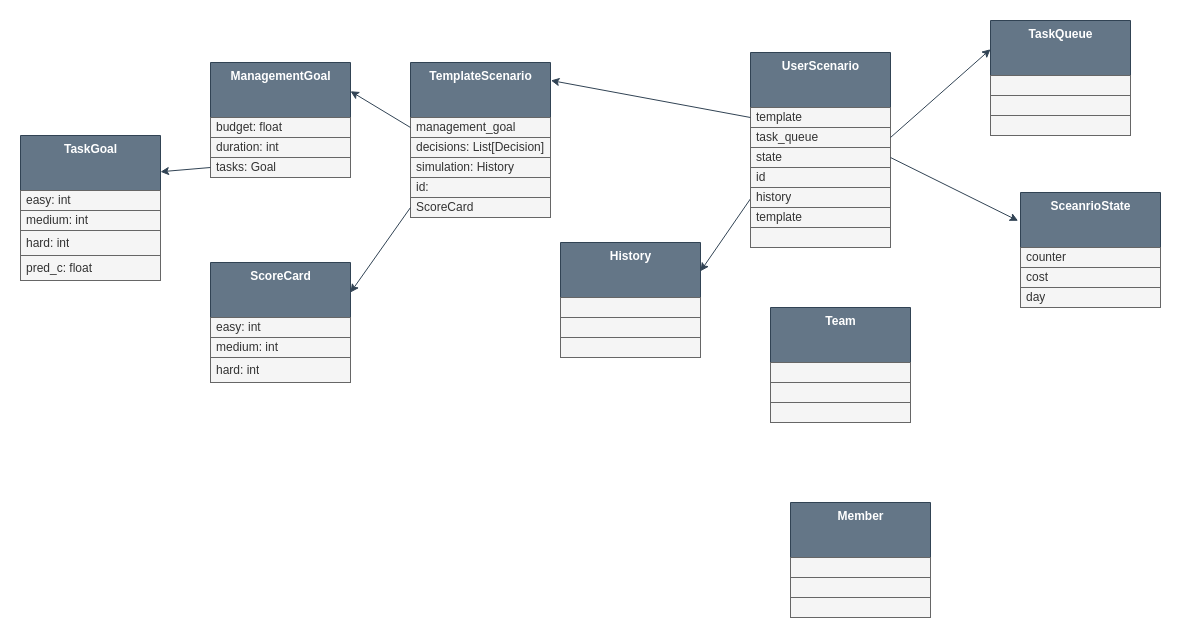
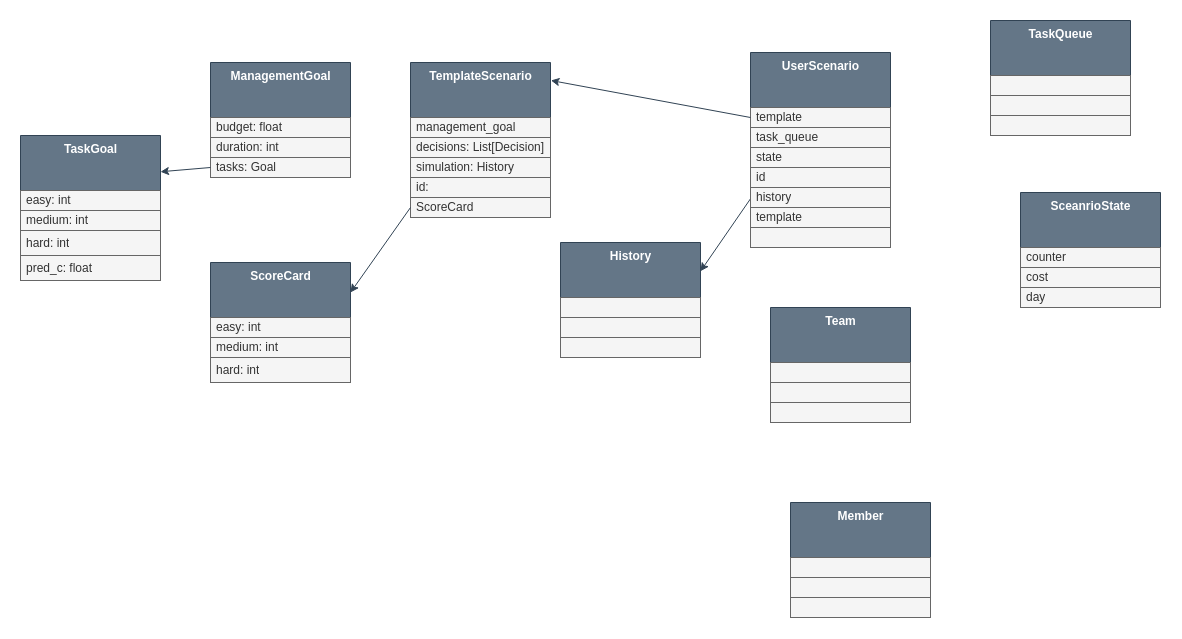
(938, 95) -> none
(382, 110) -> none
(952, 188) -> none
